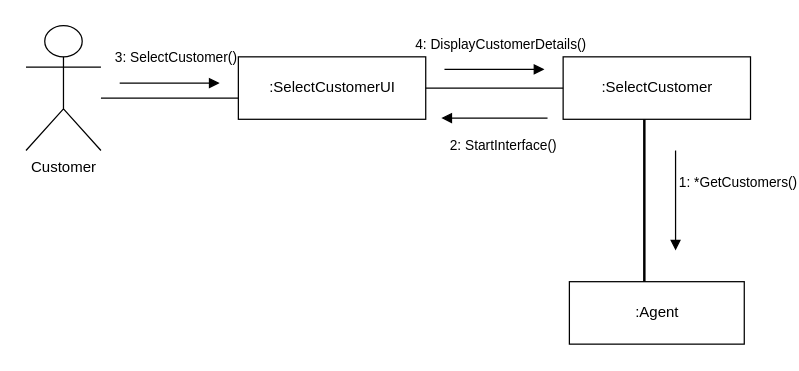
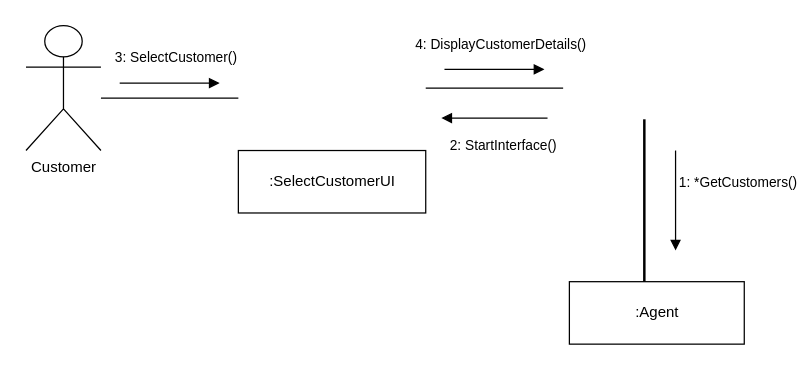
(332, 88) -> (332, 182)
(657, 88) -> none
